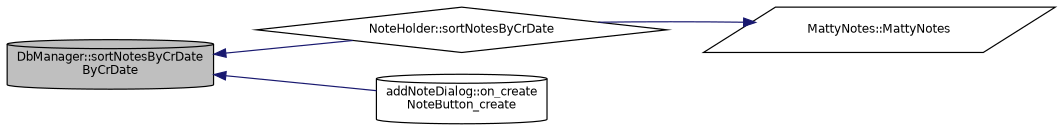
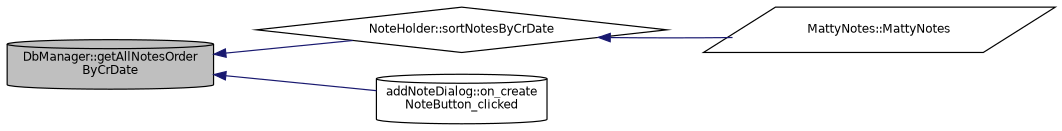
(671, 22) -> (672, 38)
(110, 64) -> (110, 64)
(462, 99) -> (462, 99)
